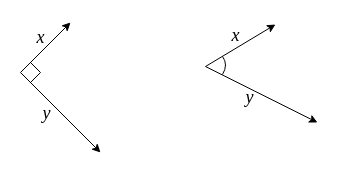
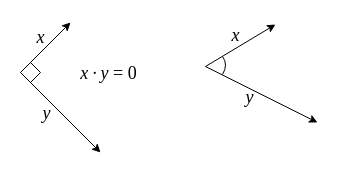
none -> (109, 74)
